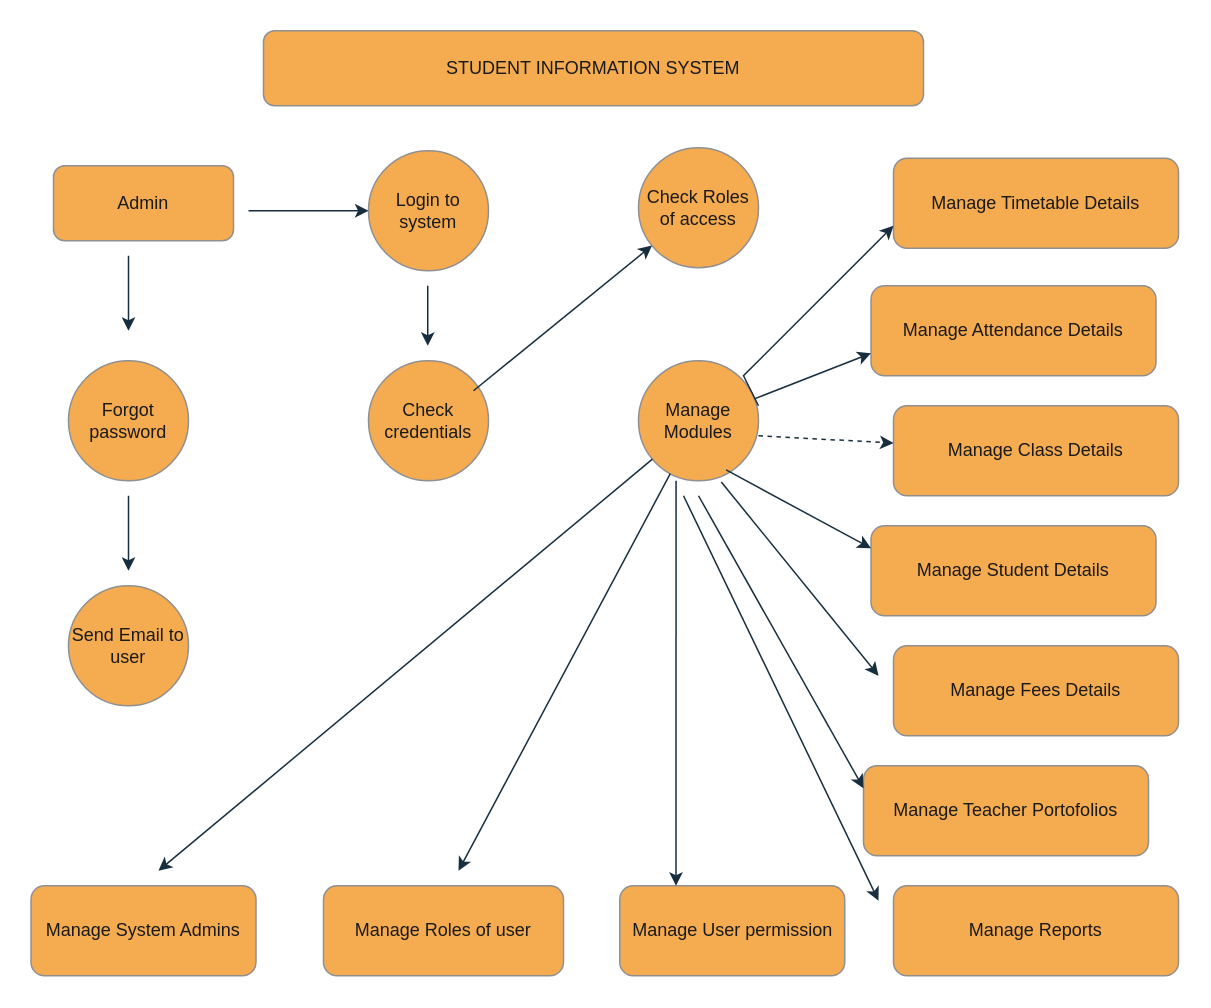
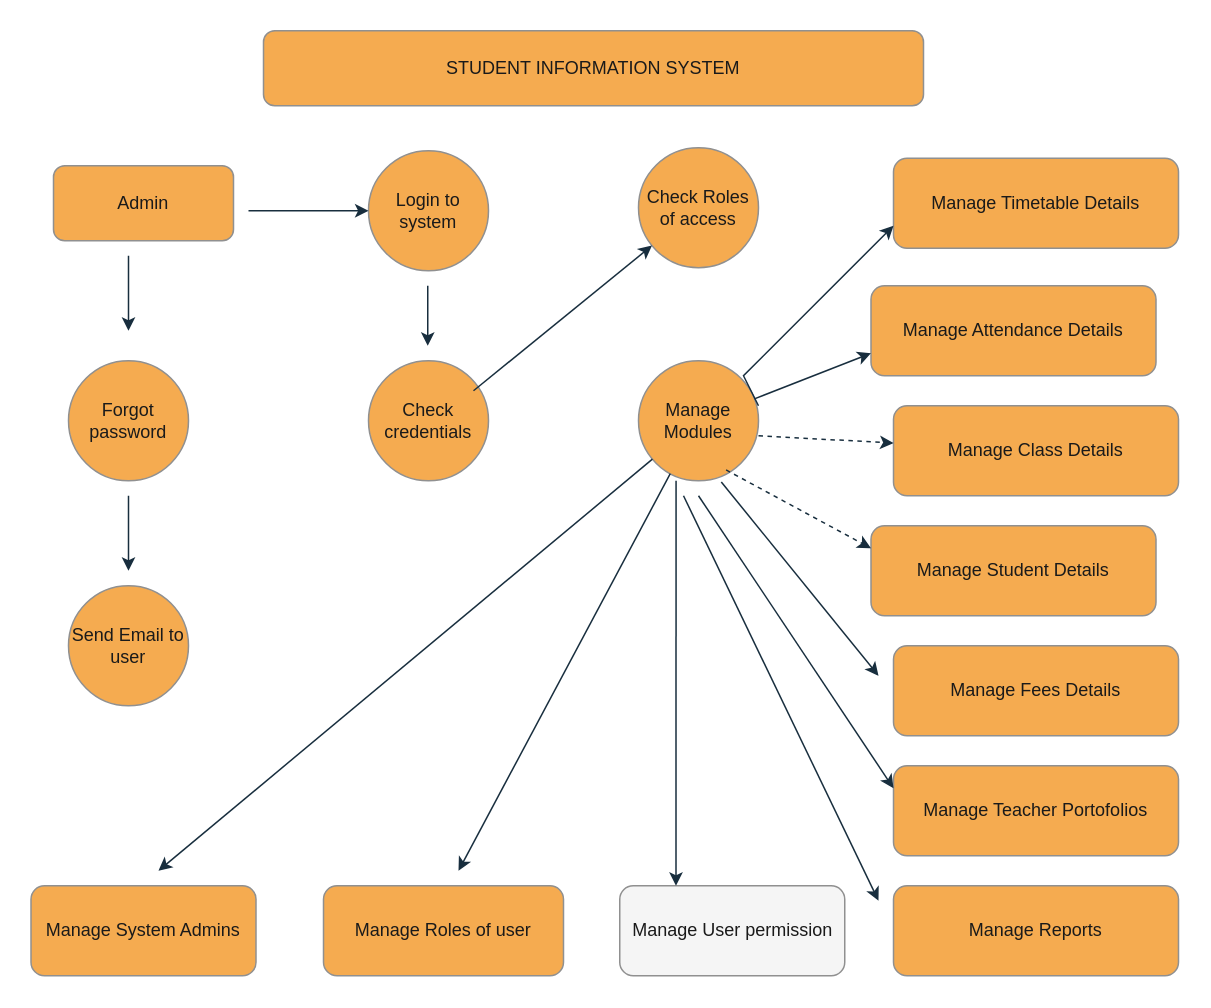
(795, 507) -> (795, 507)
(1006, 811) -> (1036, 811)
(732, 931) -> (732, 931)
